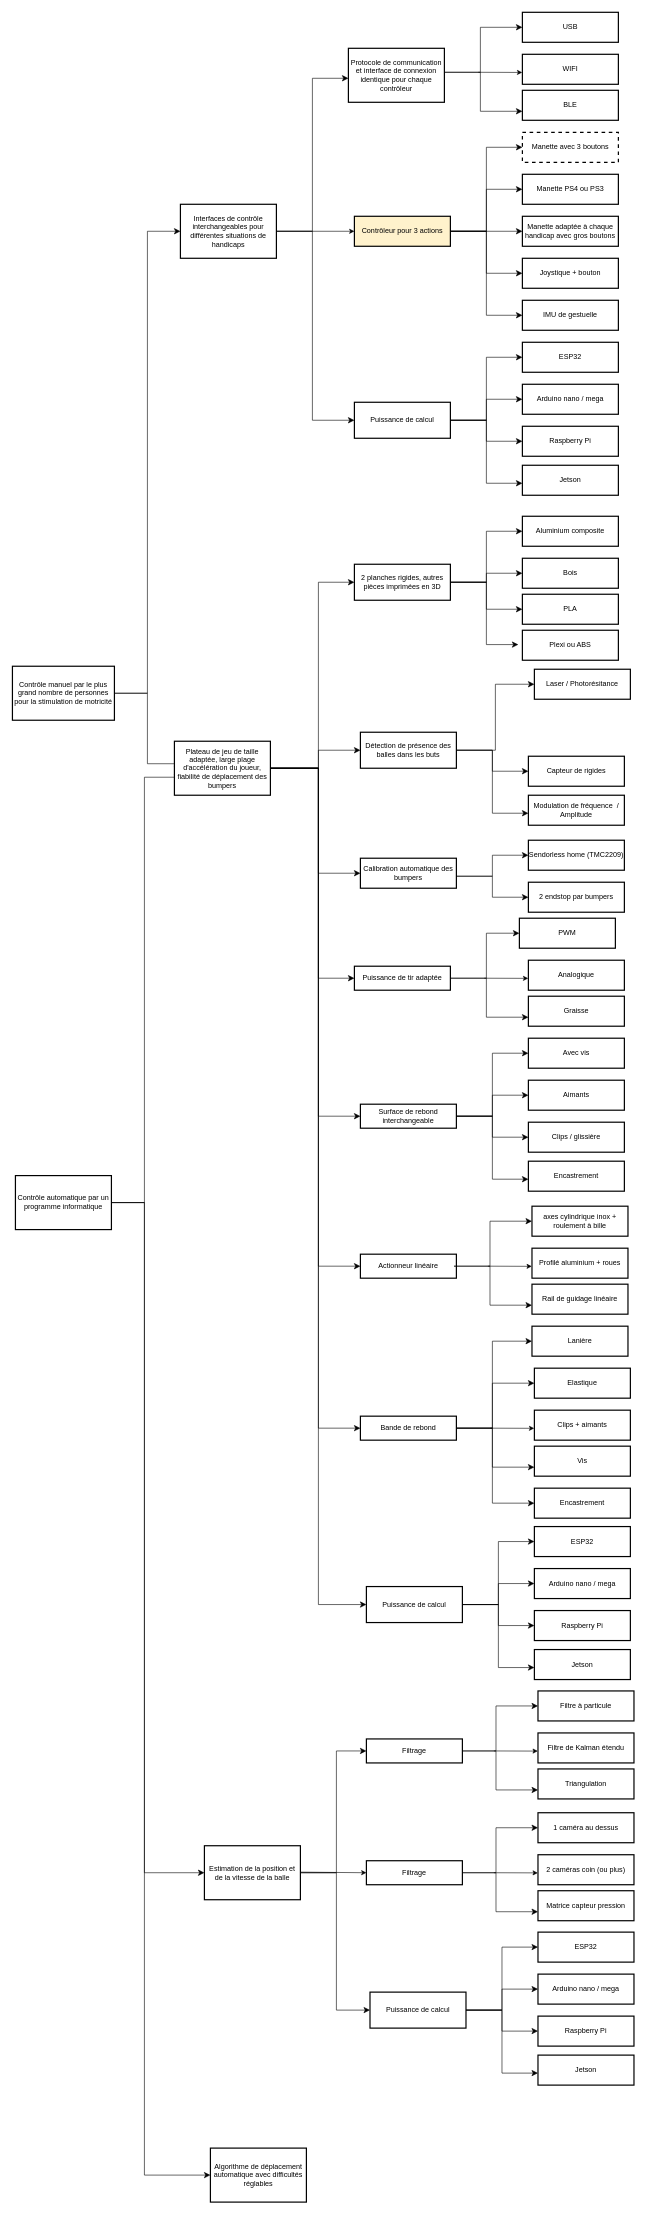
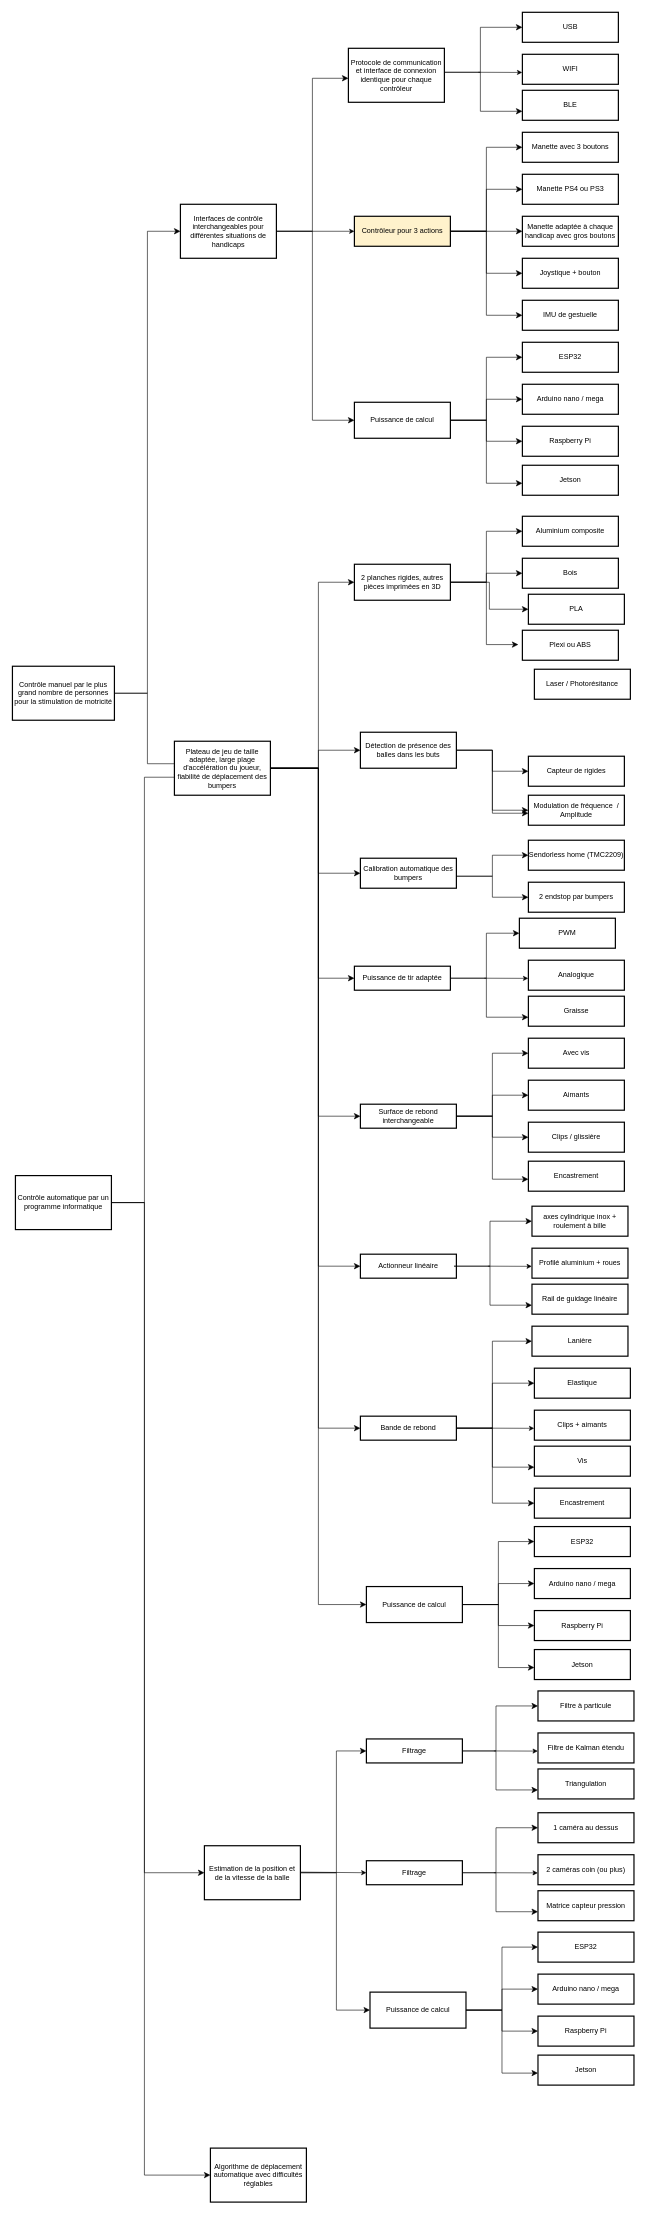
(570, 147) -> (570, 147)
(570, 609) -> (576, 609)
(495, 717) -> (522, 810)
